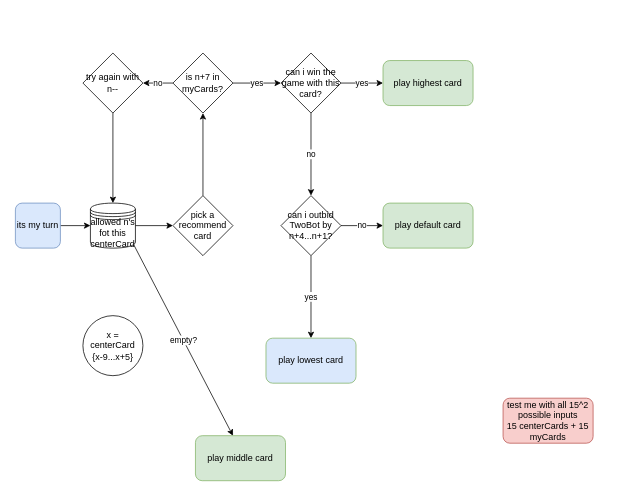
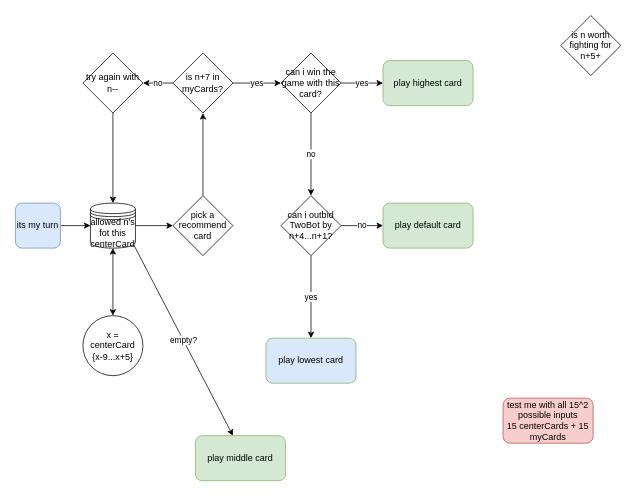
none -> (591, 45)
none -> (113, 309)
